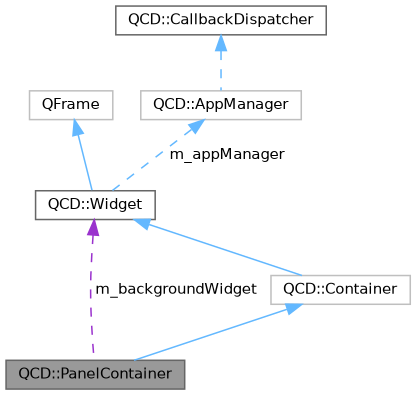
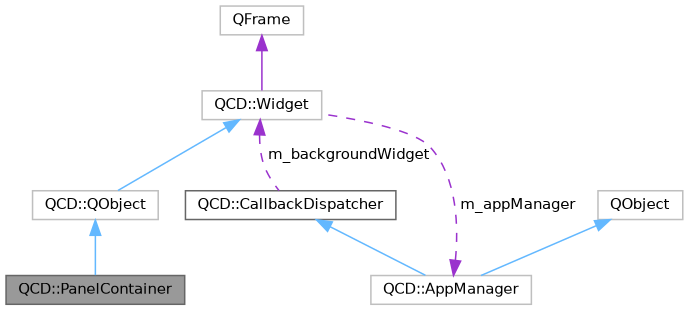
(221, 71) -> (378, 251)
(152, 160) -> (431, 149)
(85, 162) -> (262, 71)
(95, 205) -> (262, 105)
none -> (640, 205)
(341, 290) -> (95, 205)
(91, 297) -> (264, 165)
